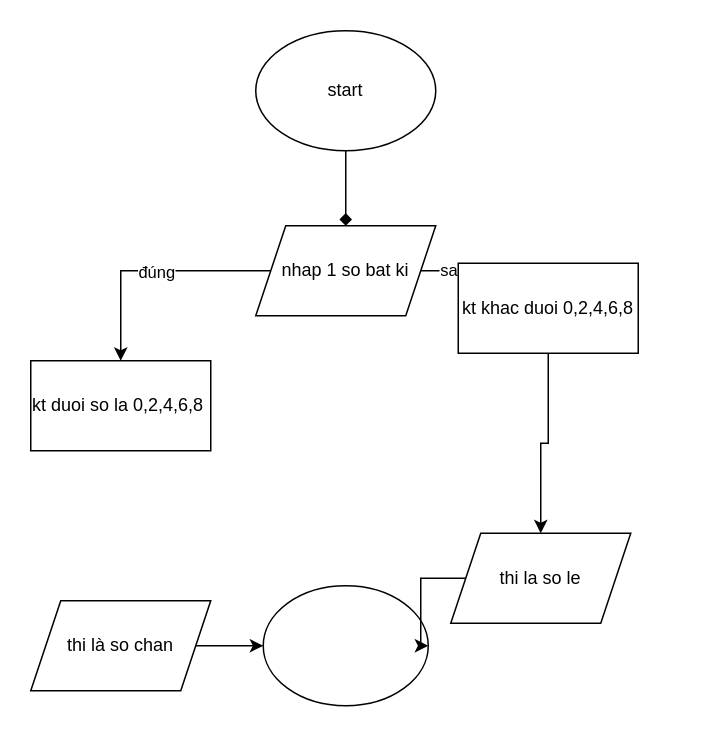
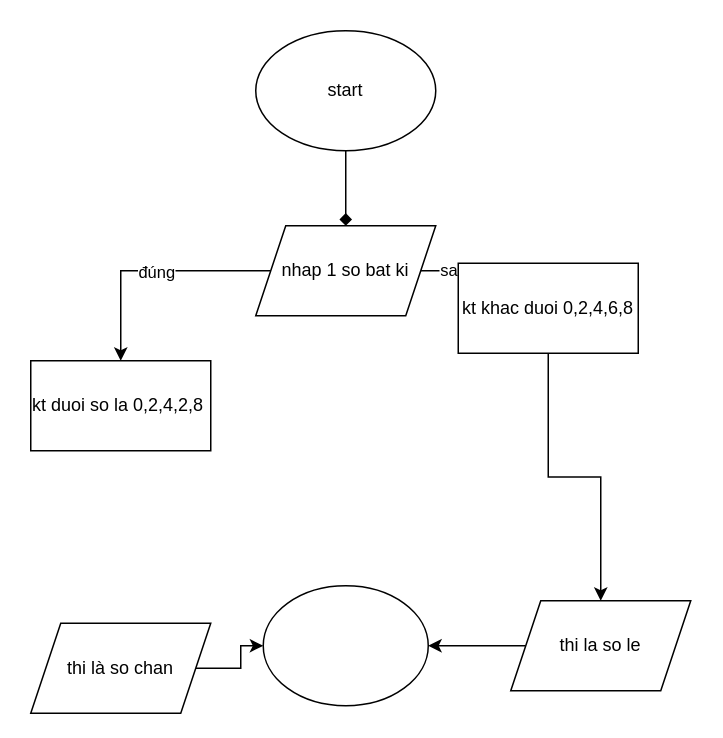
(121, 406) -> (121, 406)
(541, 578) -> (601, 646)
(121, 646) -> (121, 668)
